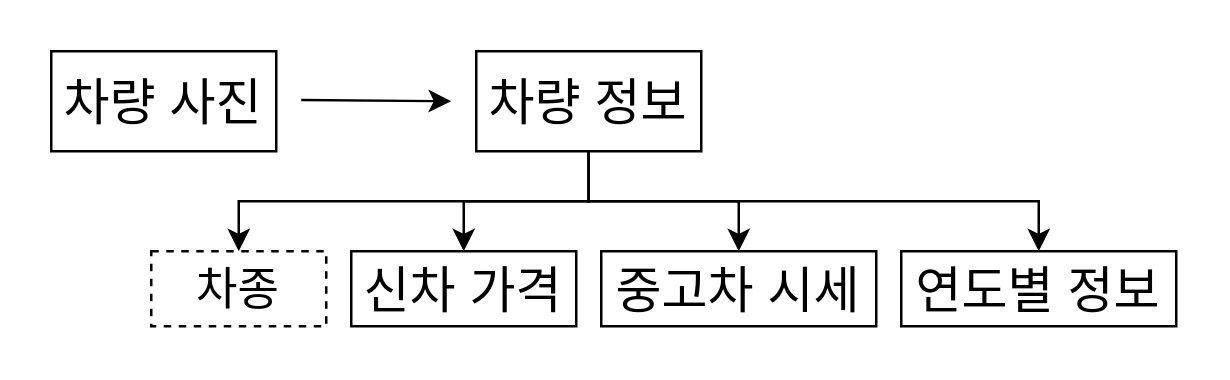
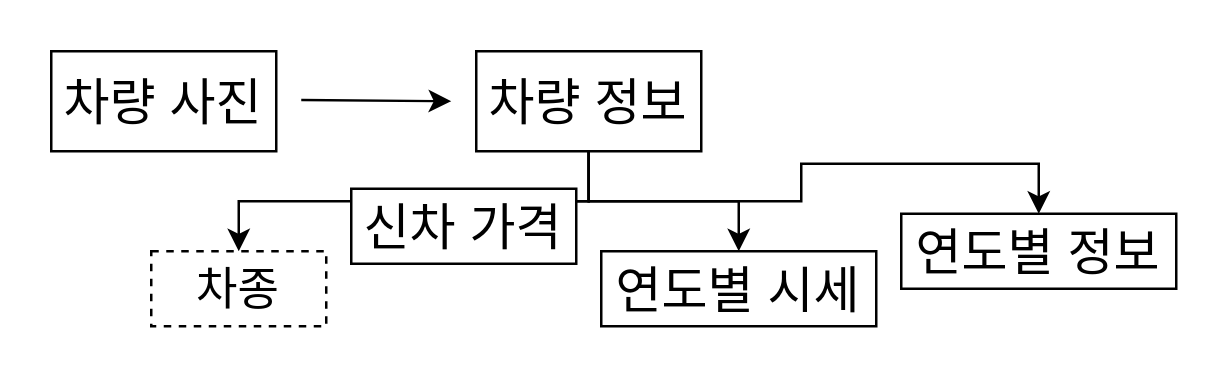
(464, 289) -> (464, 226)
(739, 289) -> (739, 289)
(1039, 289) -> (1039, 251)
